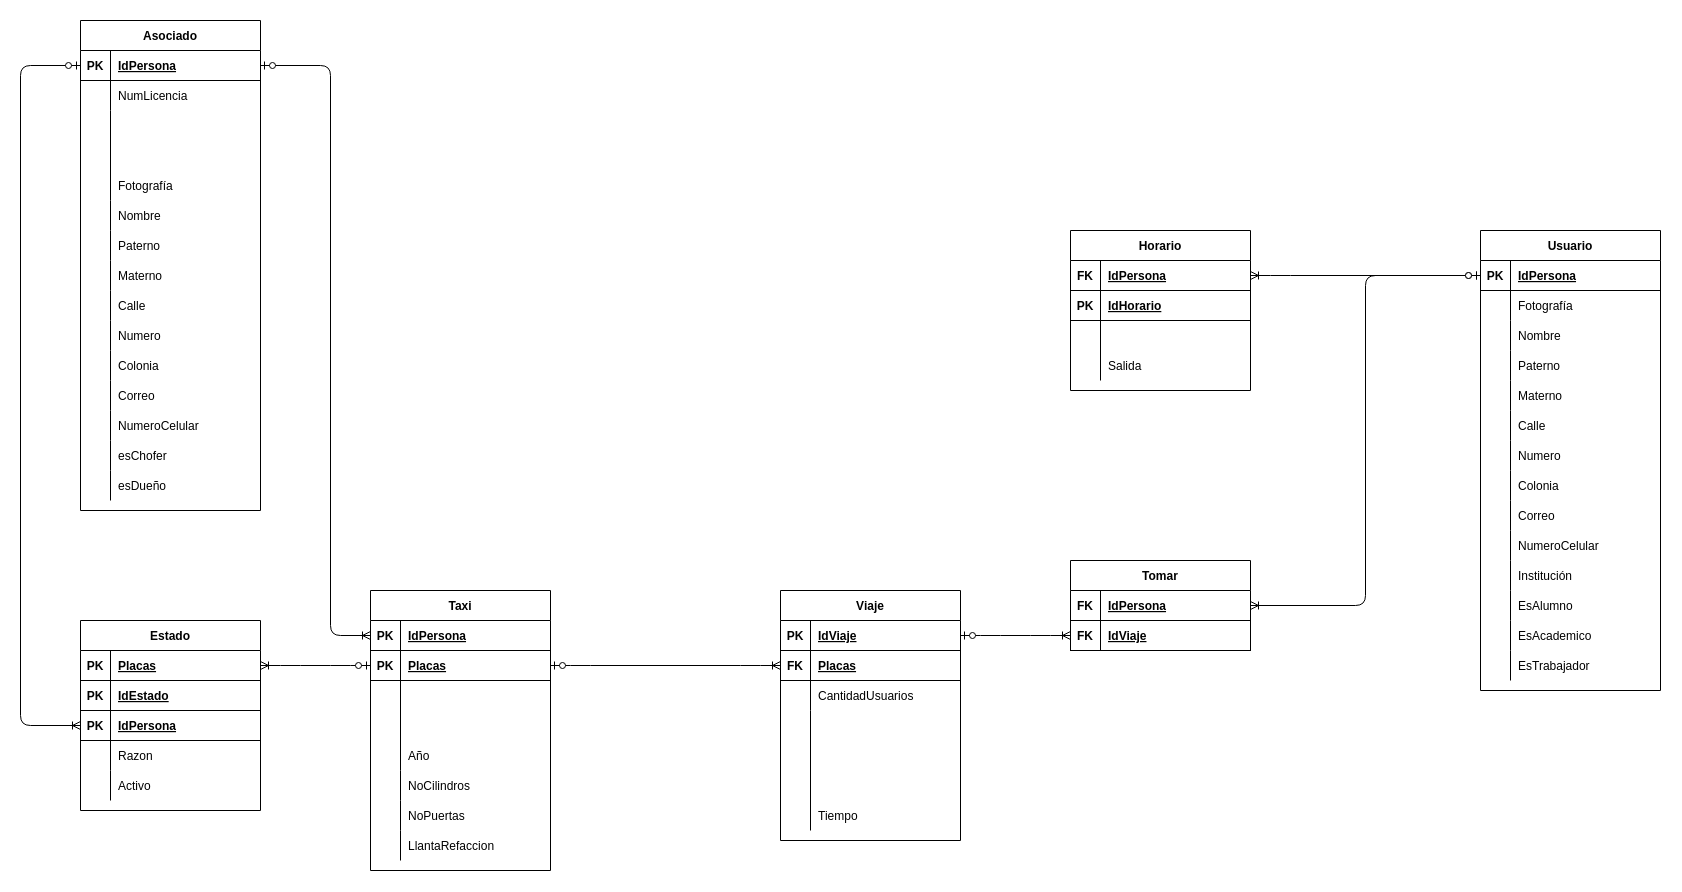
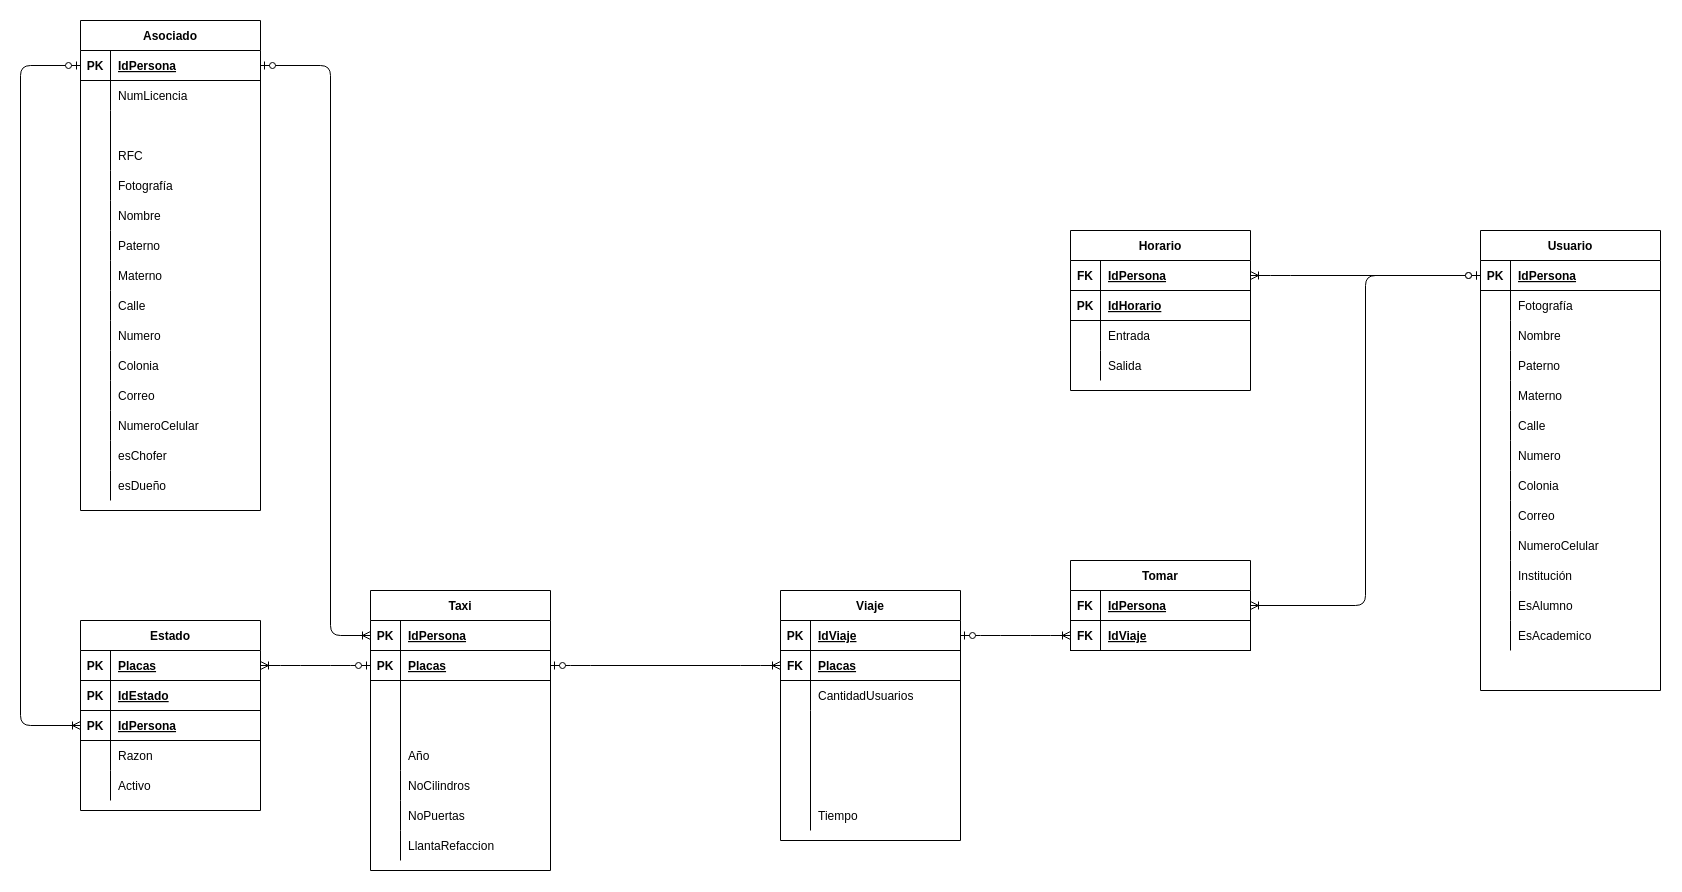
none -> (186, 156)
none -> (1176, 336)
(1586, 666) -> none
